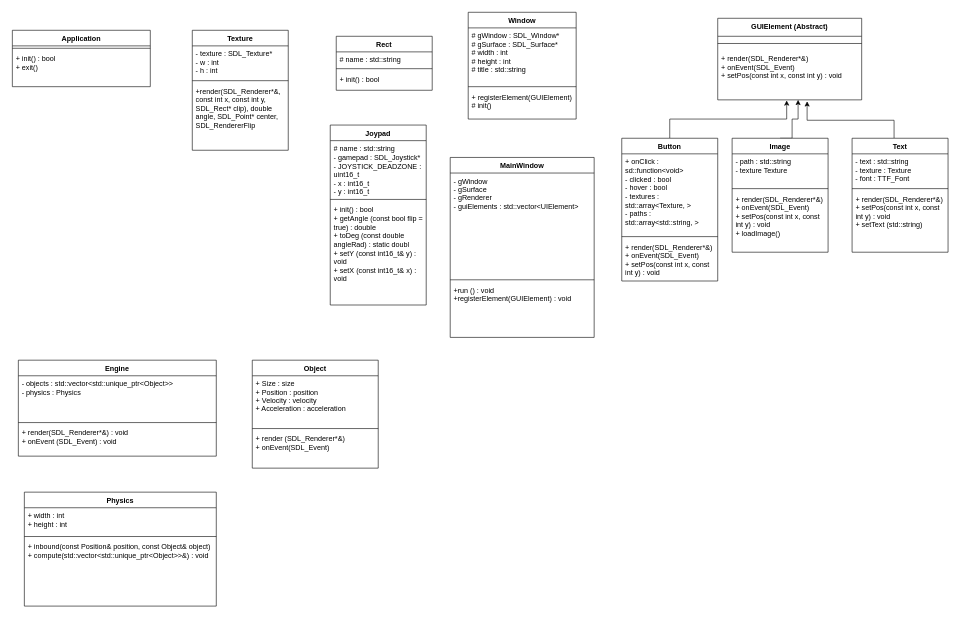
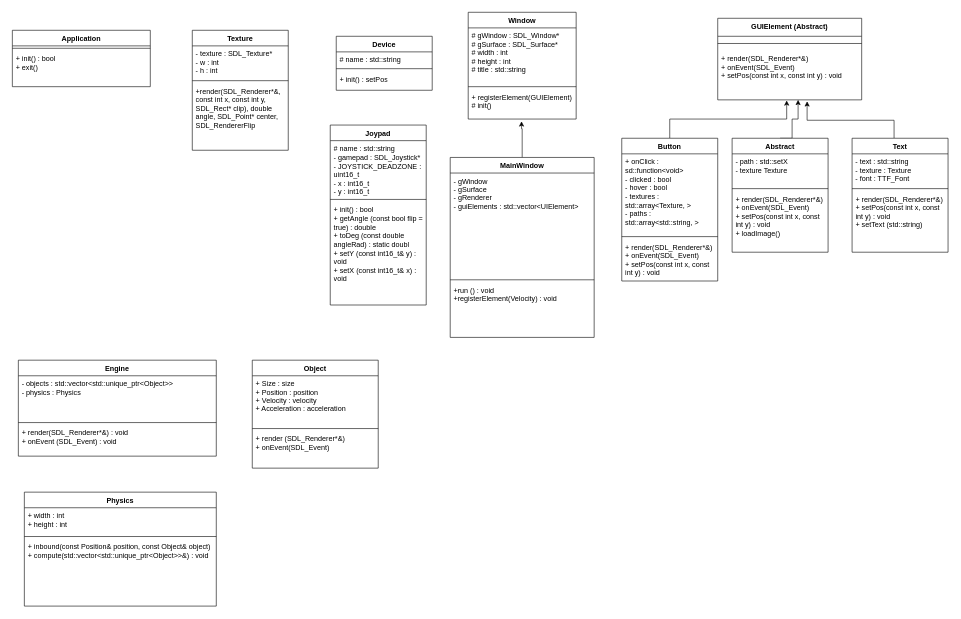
(384, 44) -> (384, 44)
(364, 80) -> (369, 80)
none -> (522, 129)
(780, 146) -> (780, 146)
(769, 162) -> (766, 162)
(477, 290) -> (477, 290)
